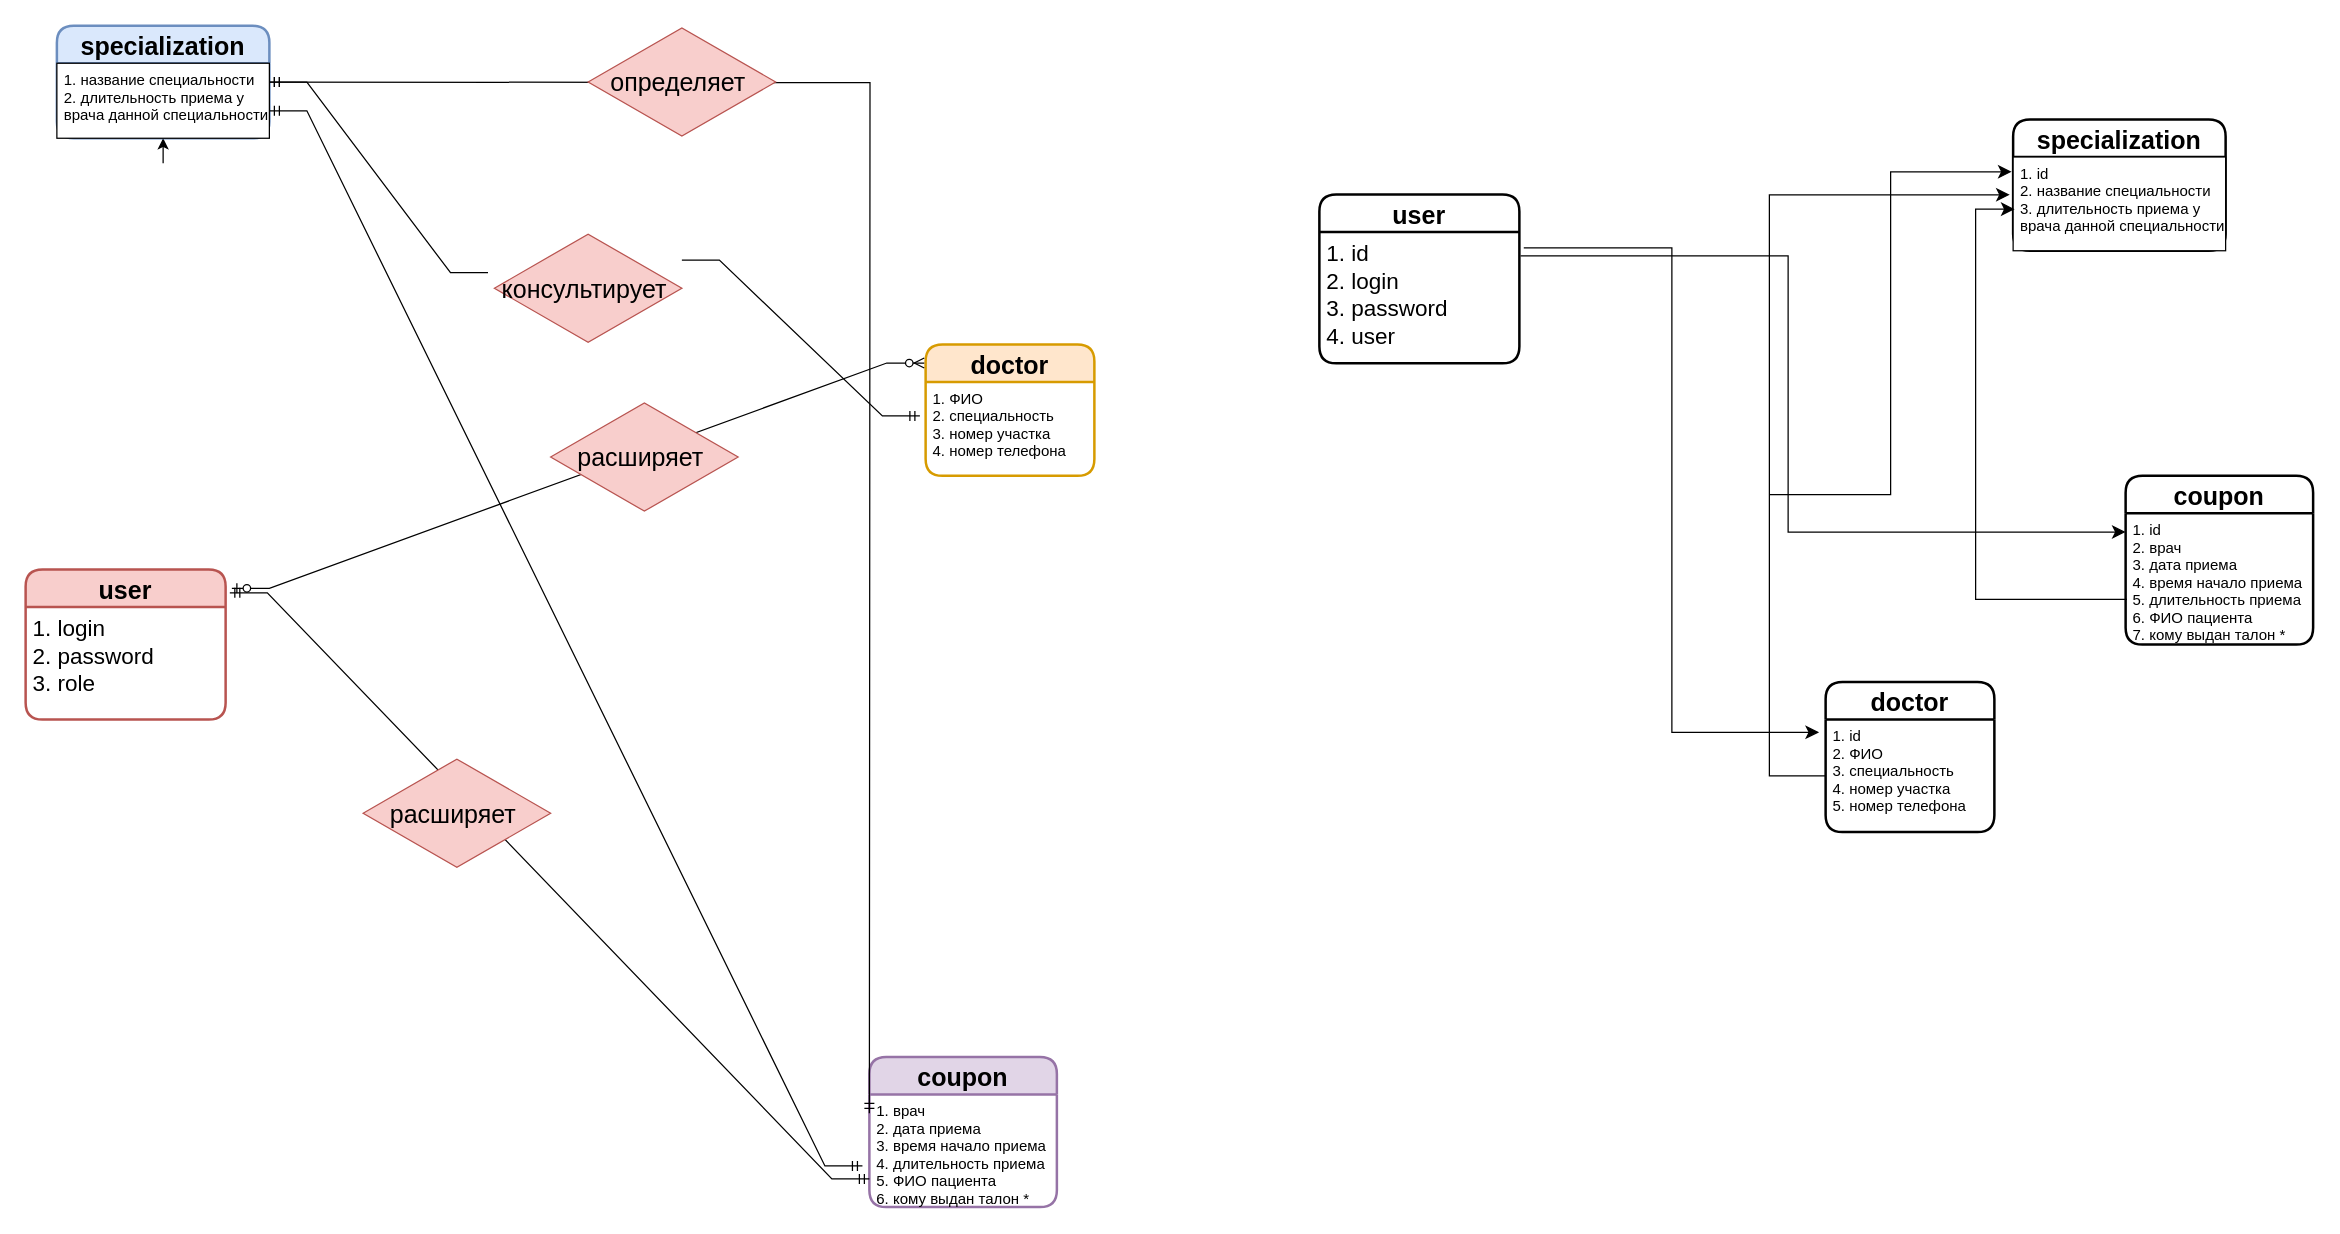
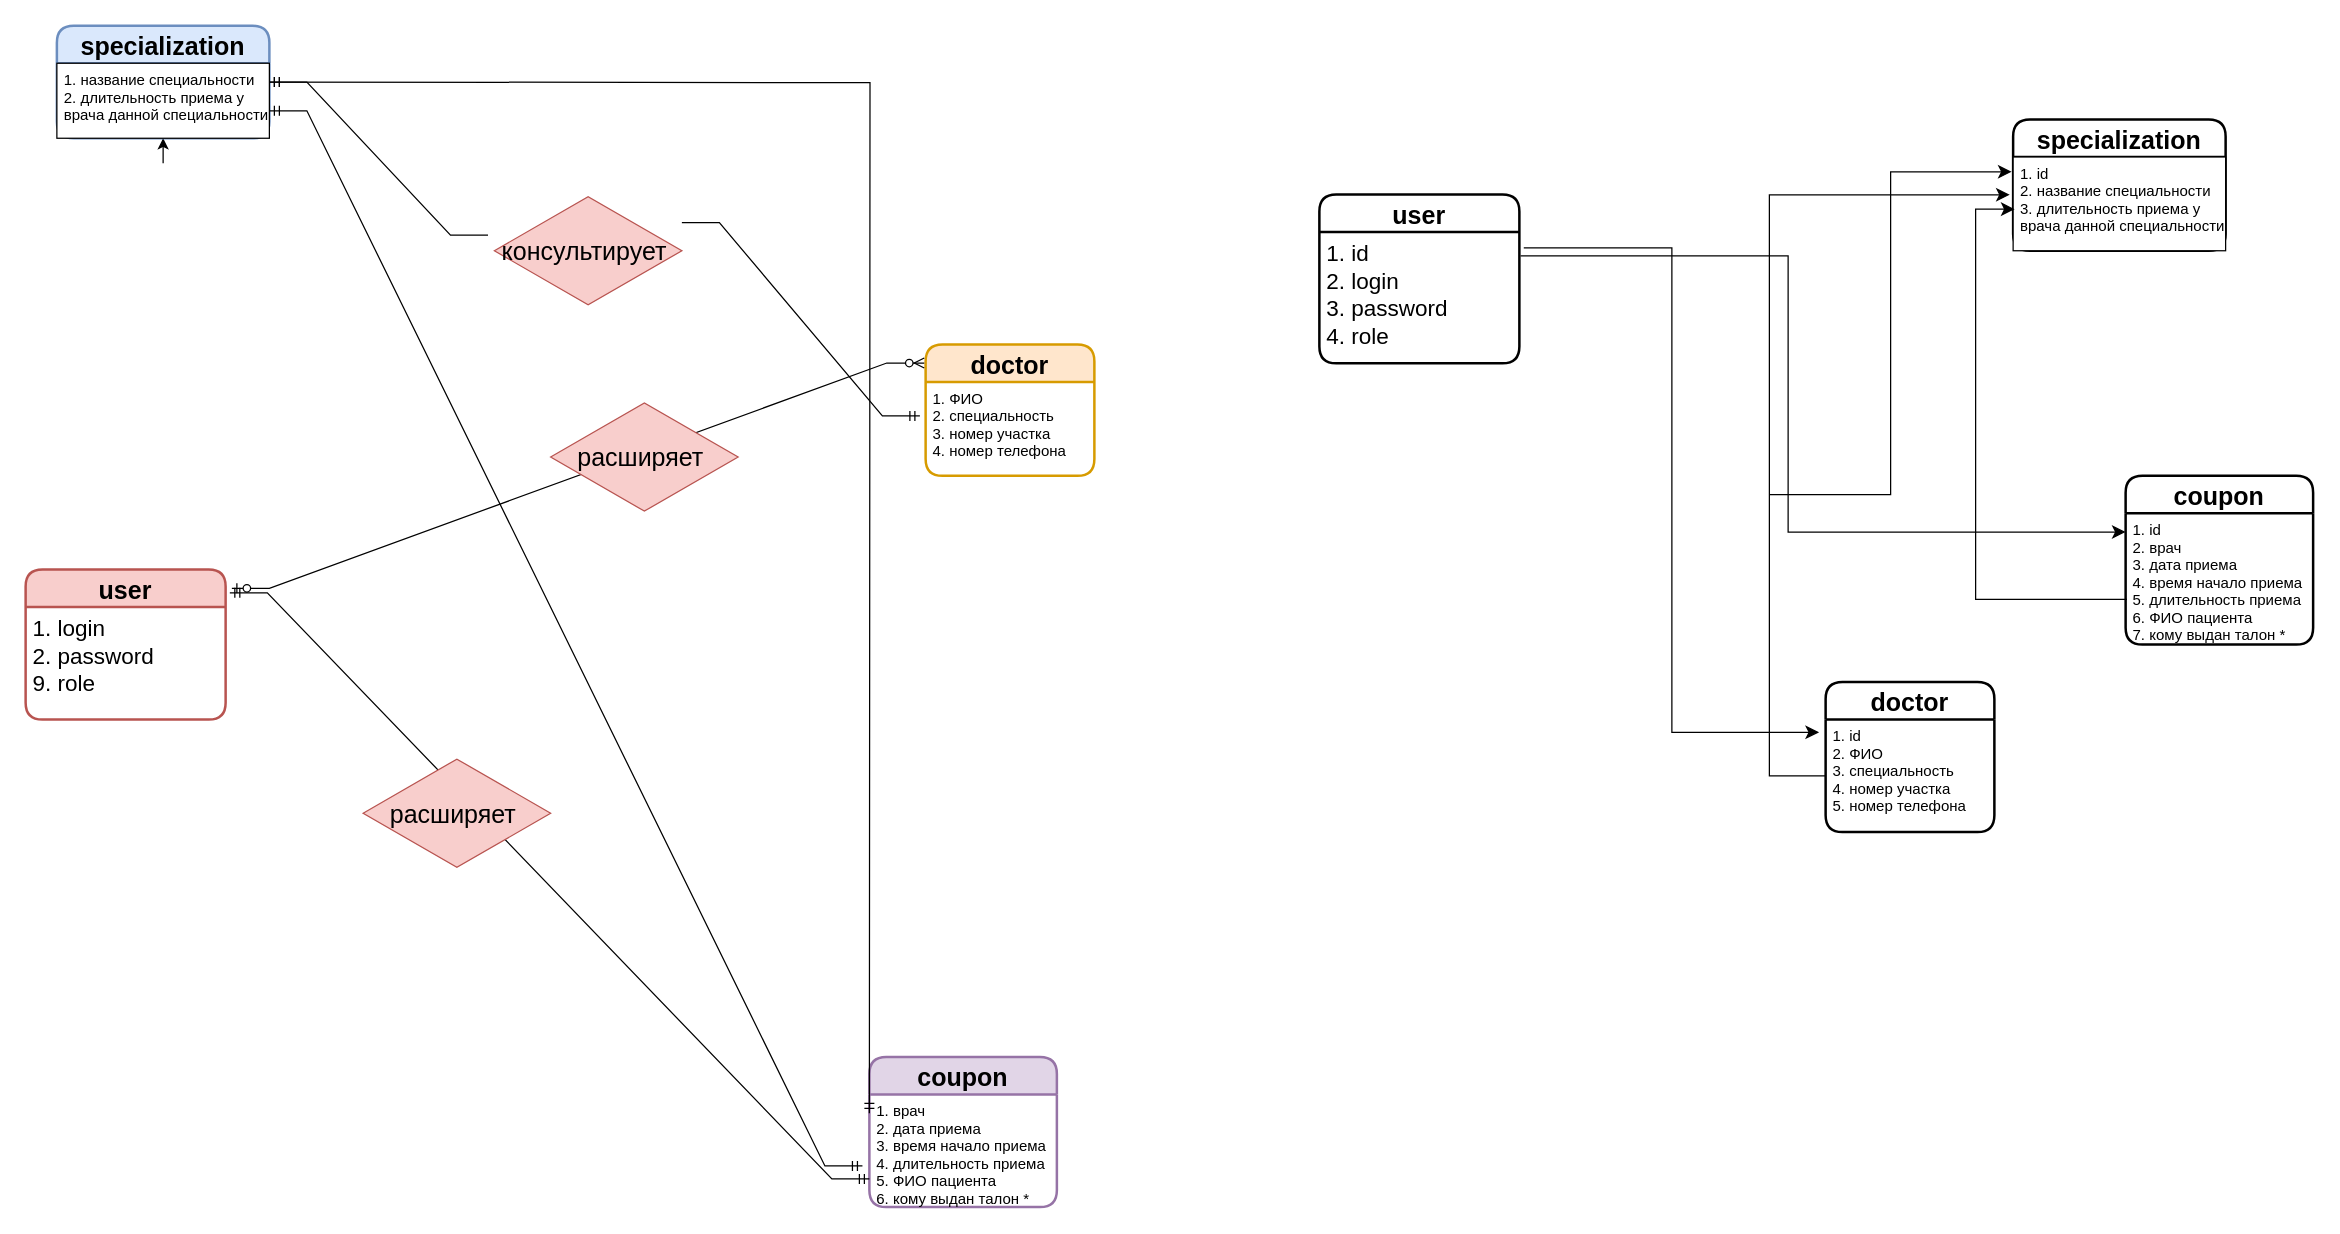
(682, 82) -> none
(1349, 254) -> (1349, 254)
(588, 288) -> (588, 251)
(71, 629) -> (71, 629)
